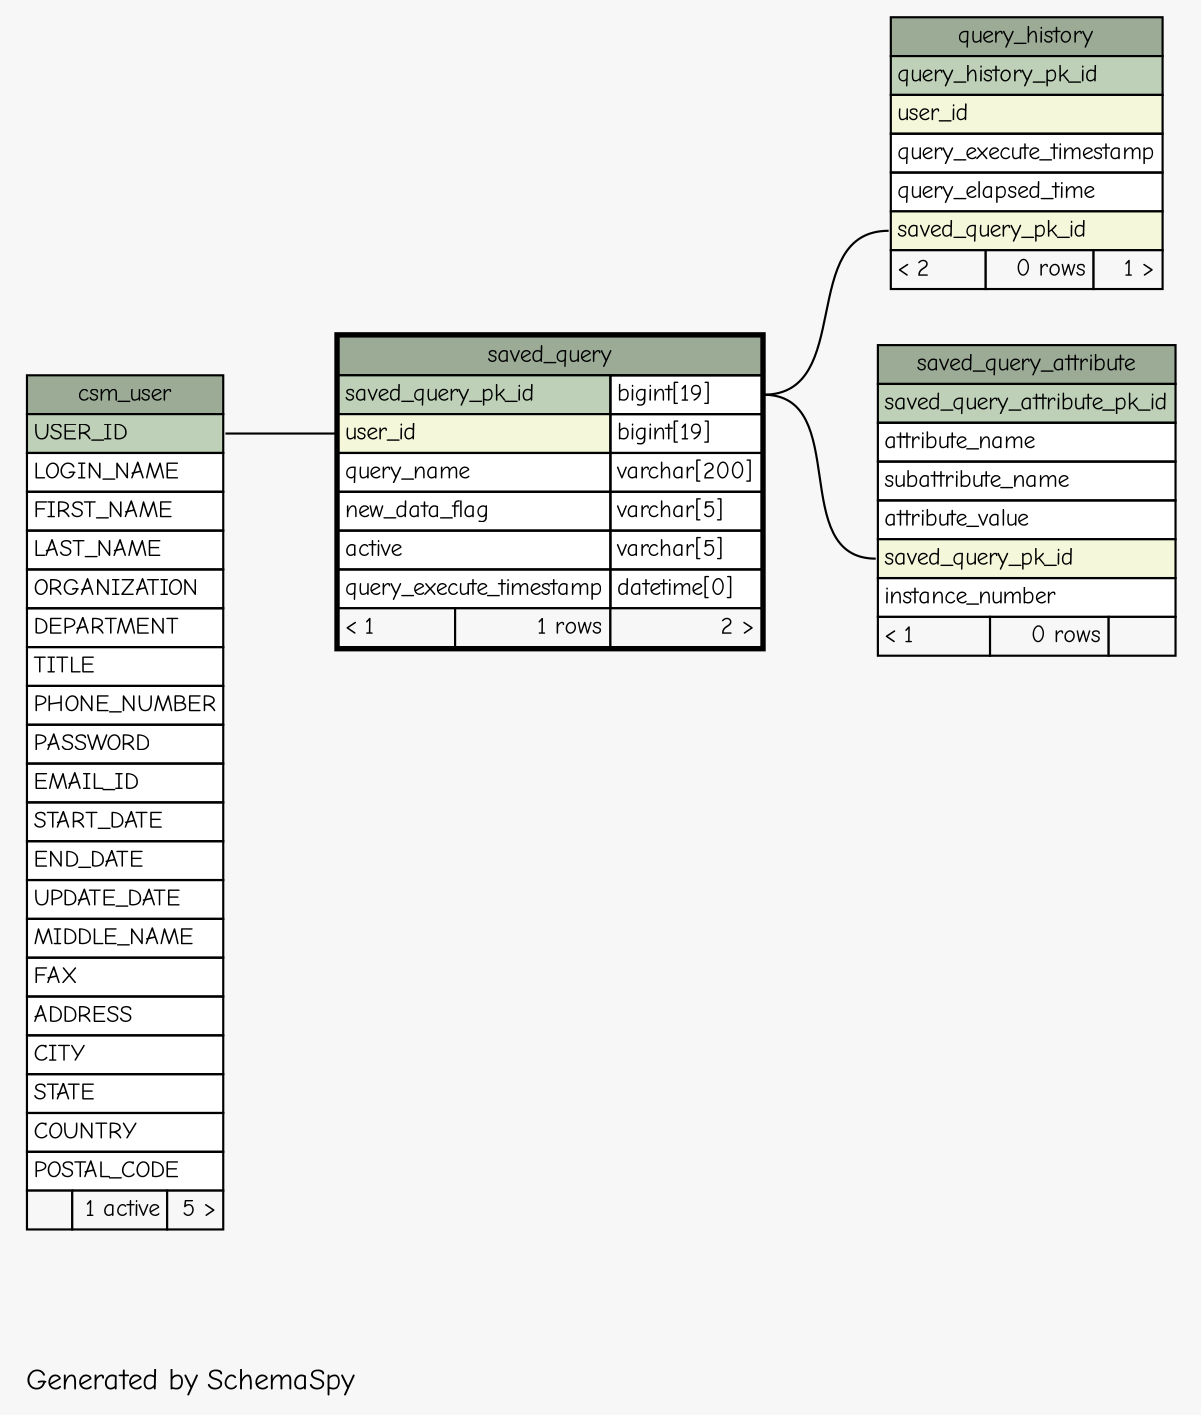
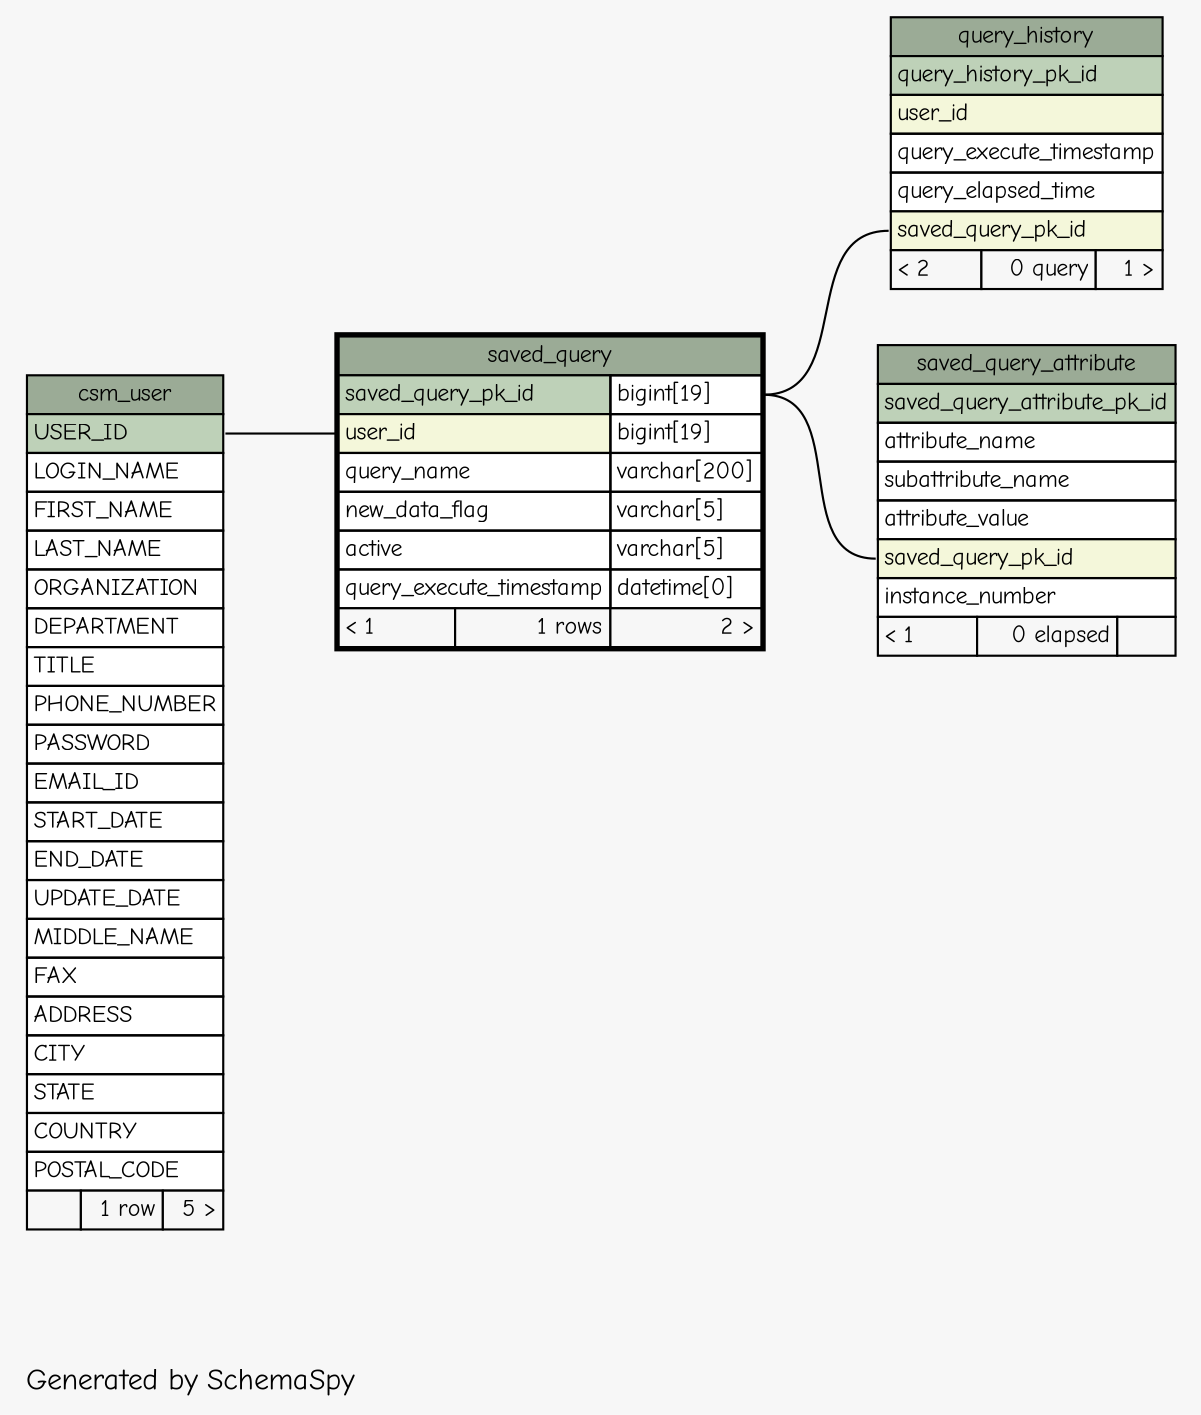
(1052, 269) -> (1049, 269)
(1067, 635) -> (1061, 635)
(123, 1209) -> (128, 1209)
